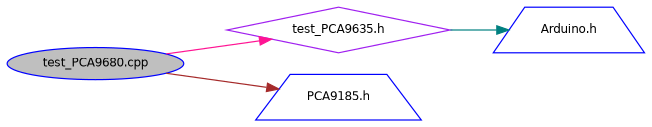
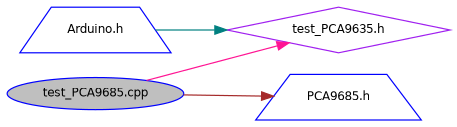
(474, 30) -> (185, 30)
(95, 64) -> (95, 94)
(338, 97) -> (338, 97)
